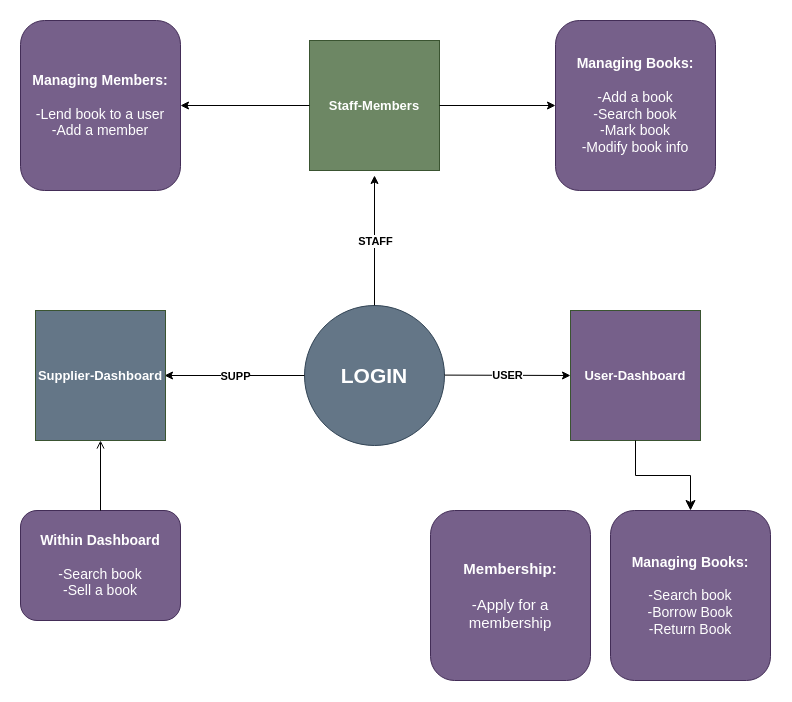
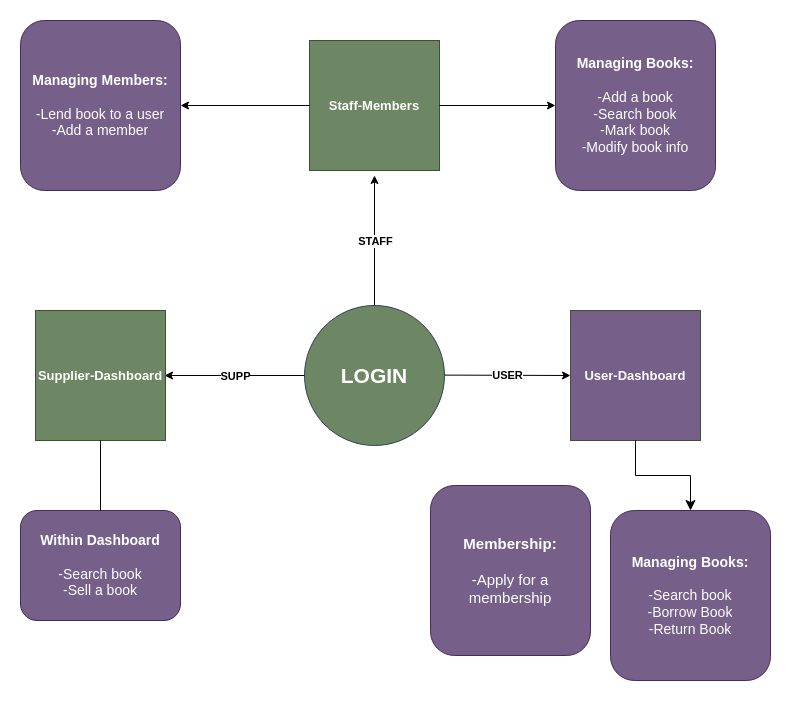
(101, 376) -> (101, 376)
(375, 376) -> (375, 376)
(101, 446) -> (101, 446)
(511, 596) -> (511, 571)
